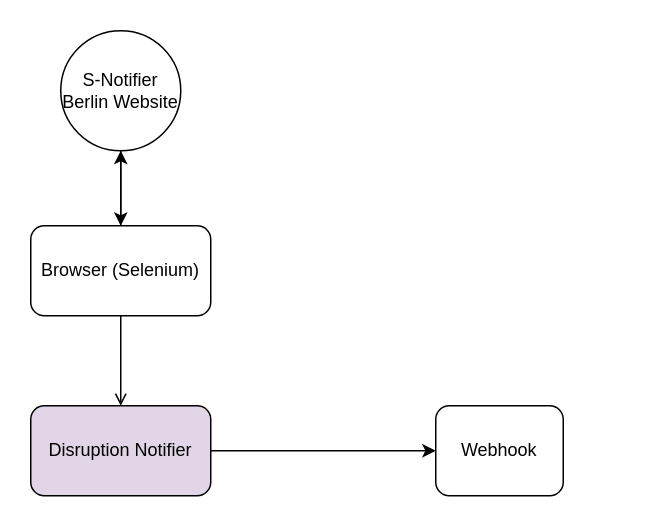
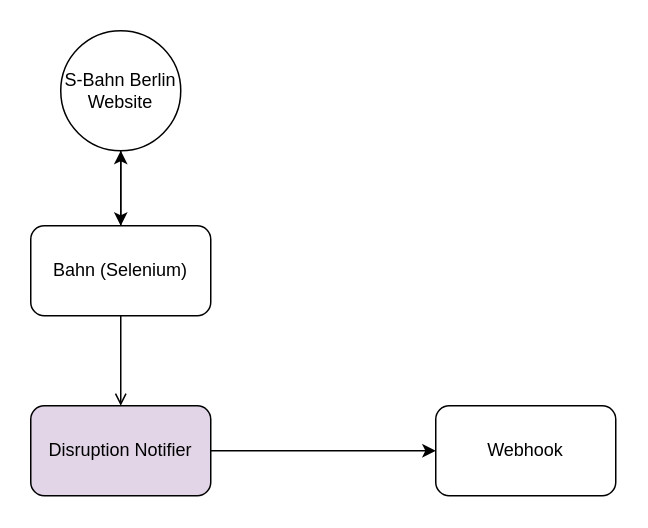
(121, 91) -> (121, 91)
(121, 271) -> (121, 271)
(500, 451) -> (526, 451)
